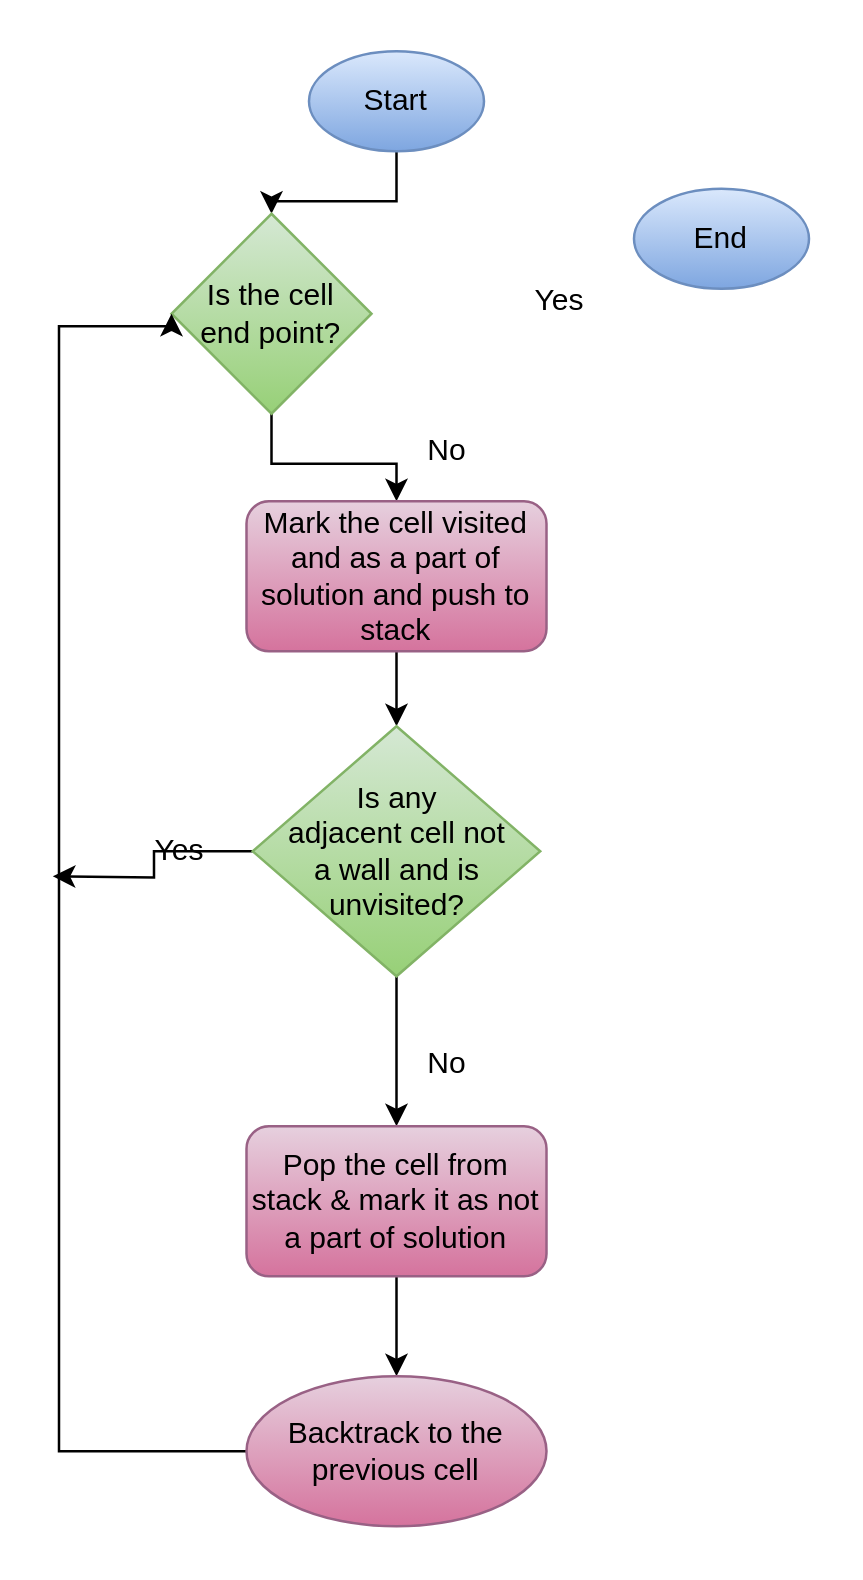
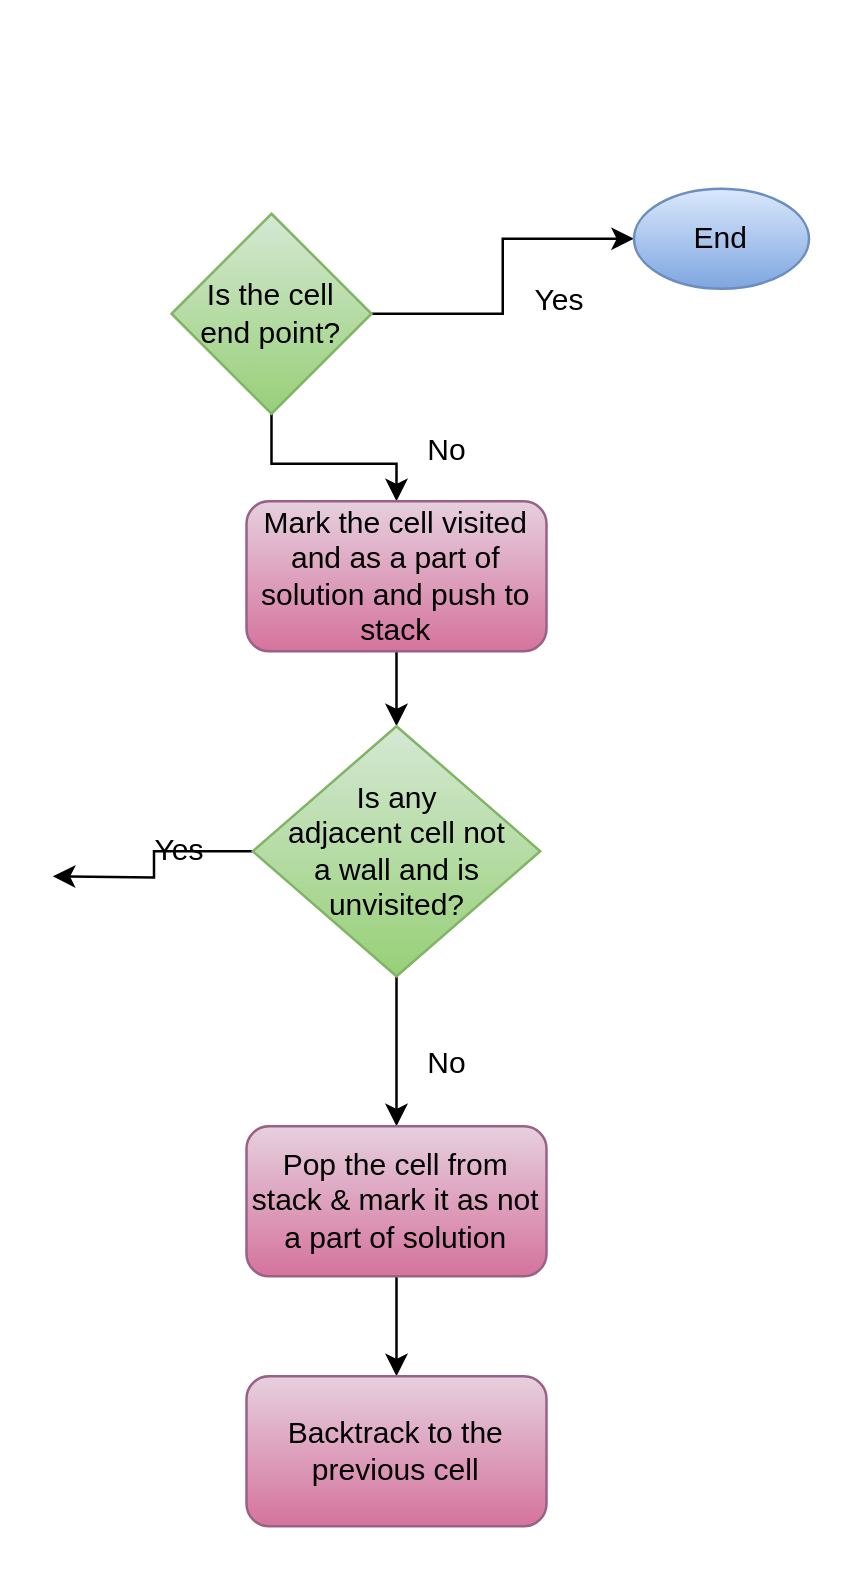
(396, 101) -> none
(357, 201) -> none
none -> (503, 285)
(59, 925) -> none
(396, 1451) -> (396, 1451)
